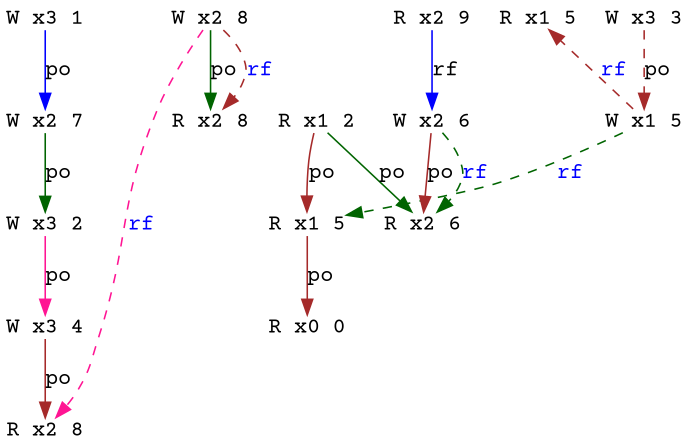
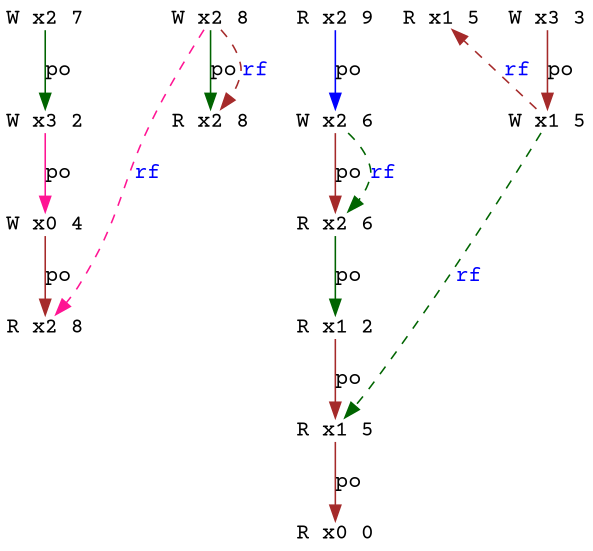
(45, 18) -> none
(644, 62) -> (547, 62)
(445, 69) -> (349, 69)
(364, 167) -> (335, 268)
(45, 327) -> (45, 224)
